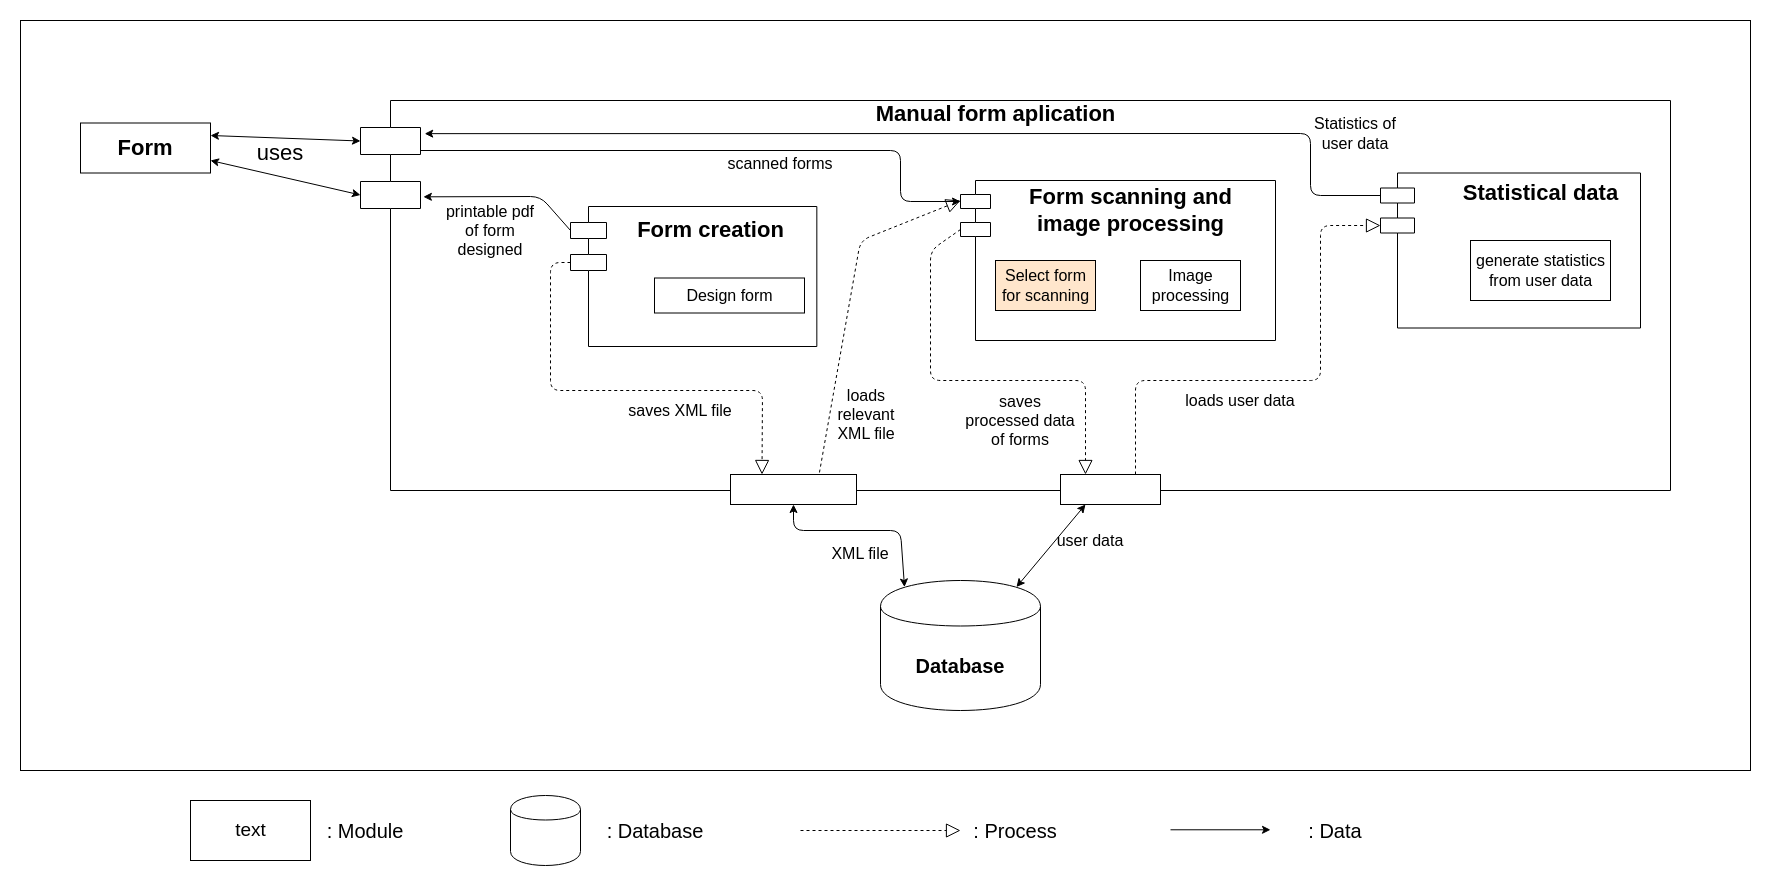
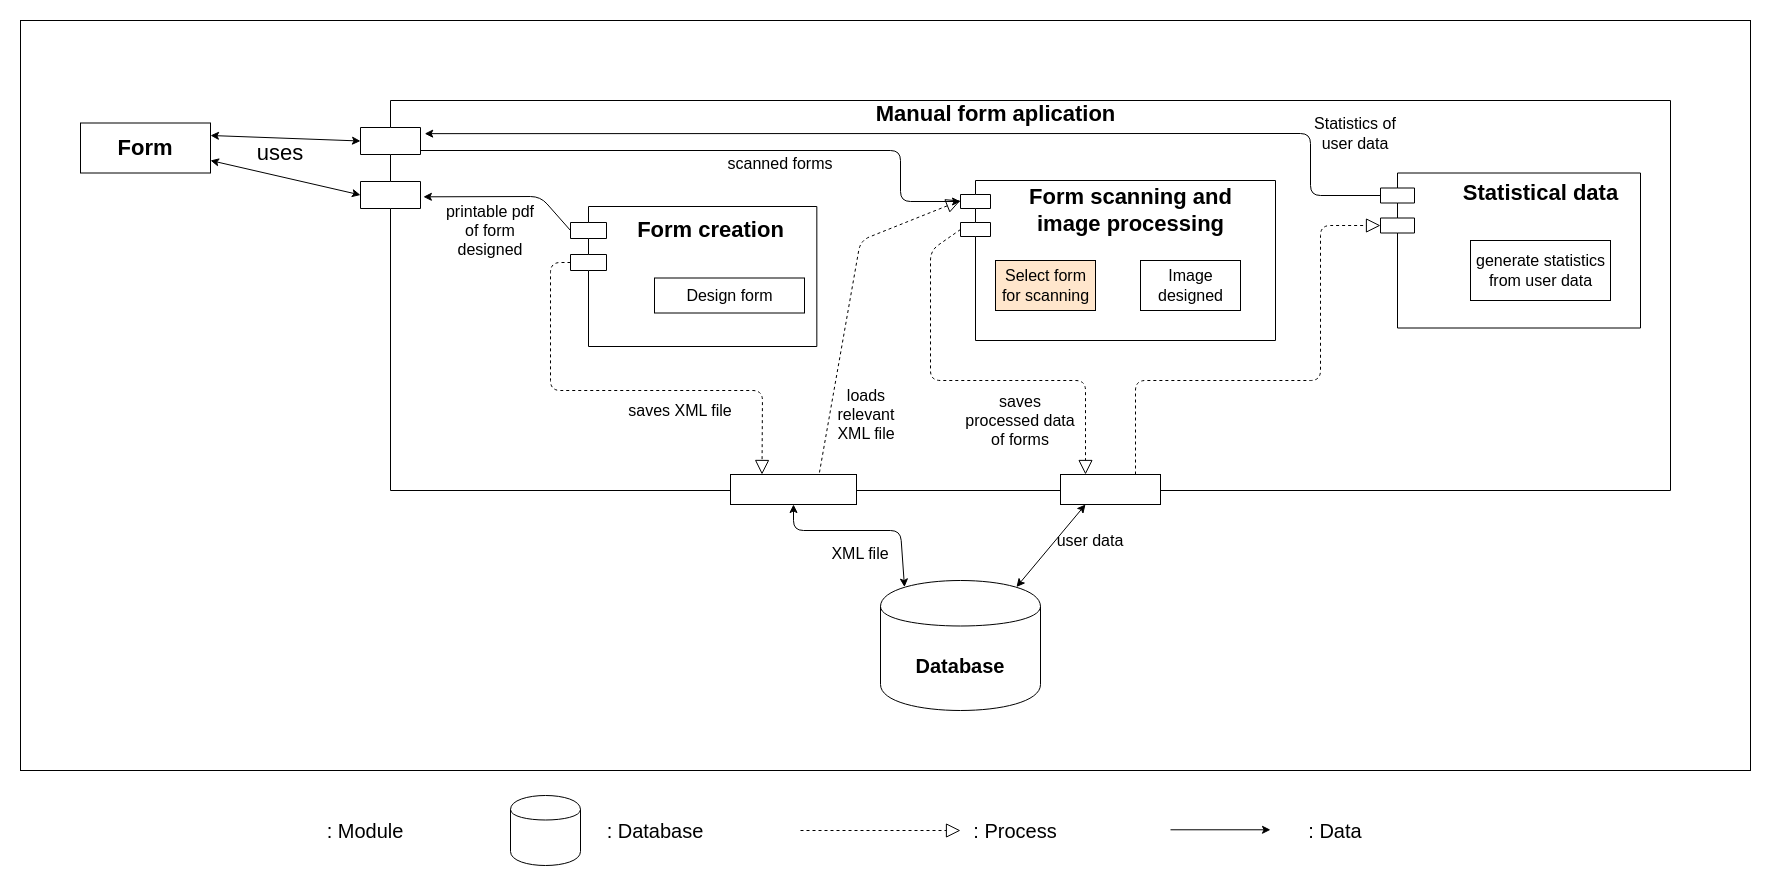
(1191, 286) -> (1191, 286)
(1241, 401) -> none
(251, 831) -> none
